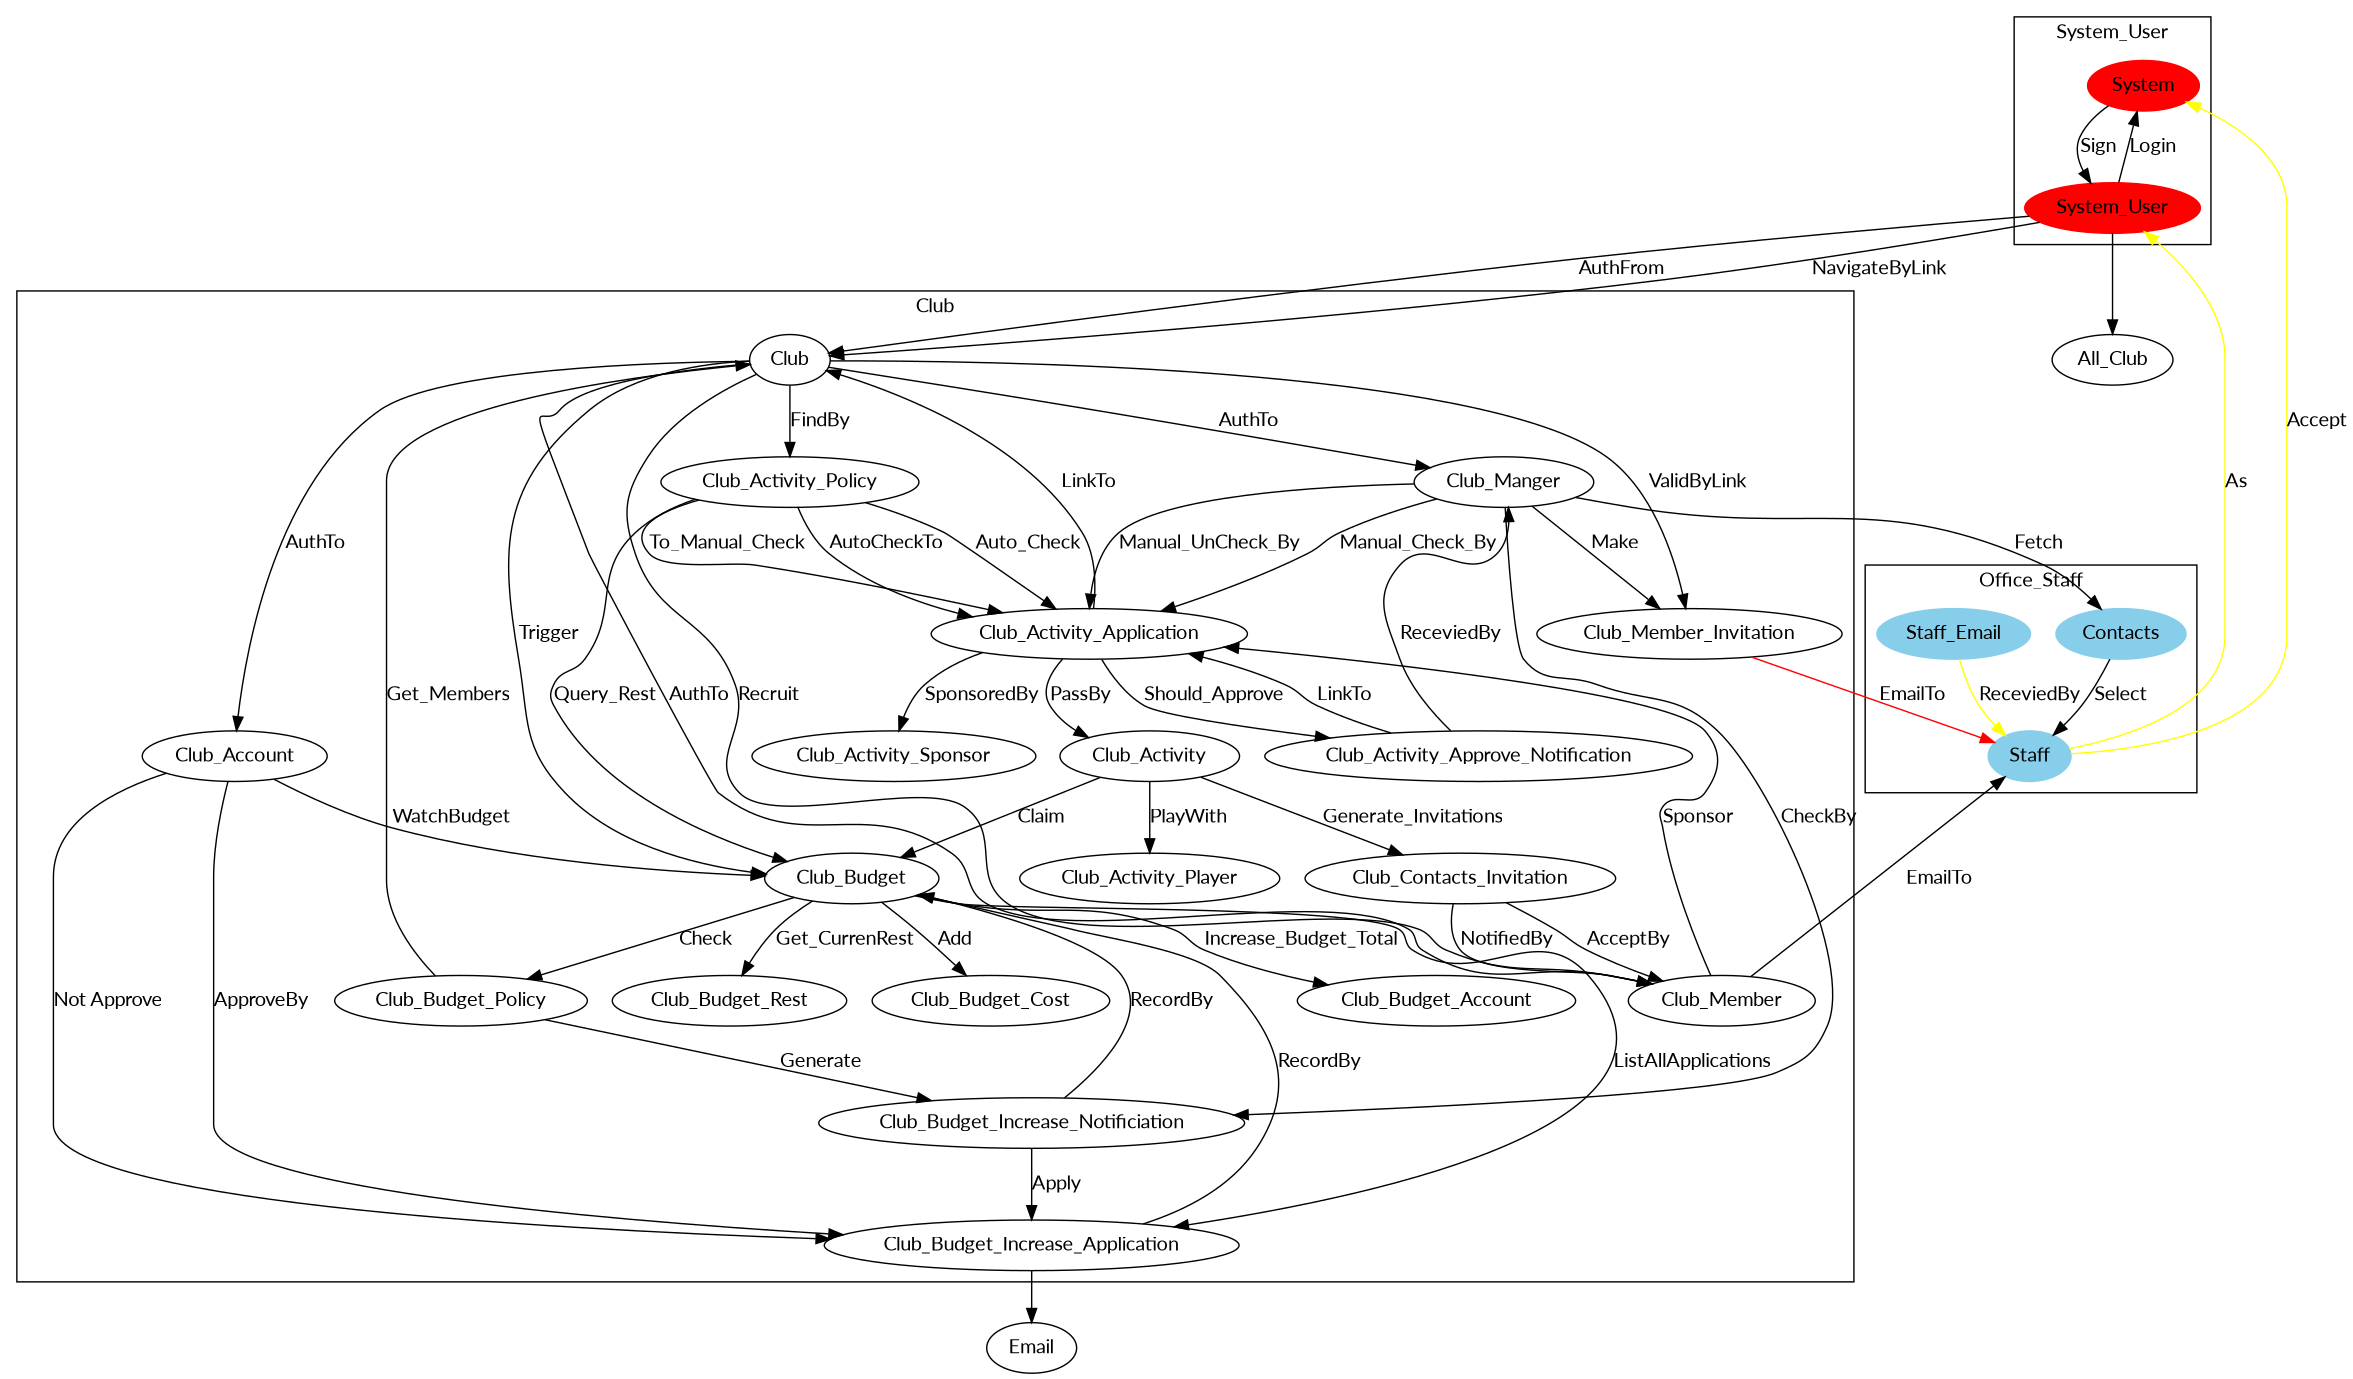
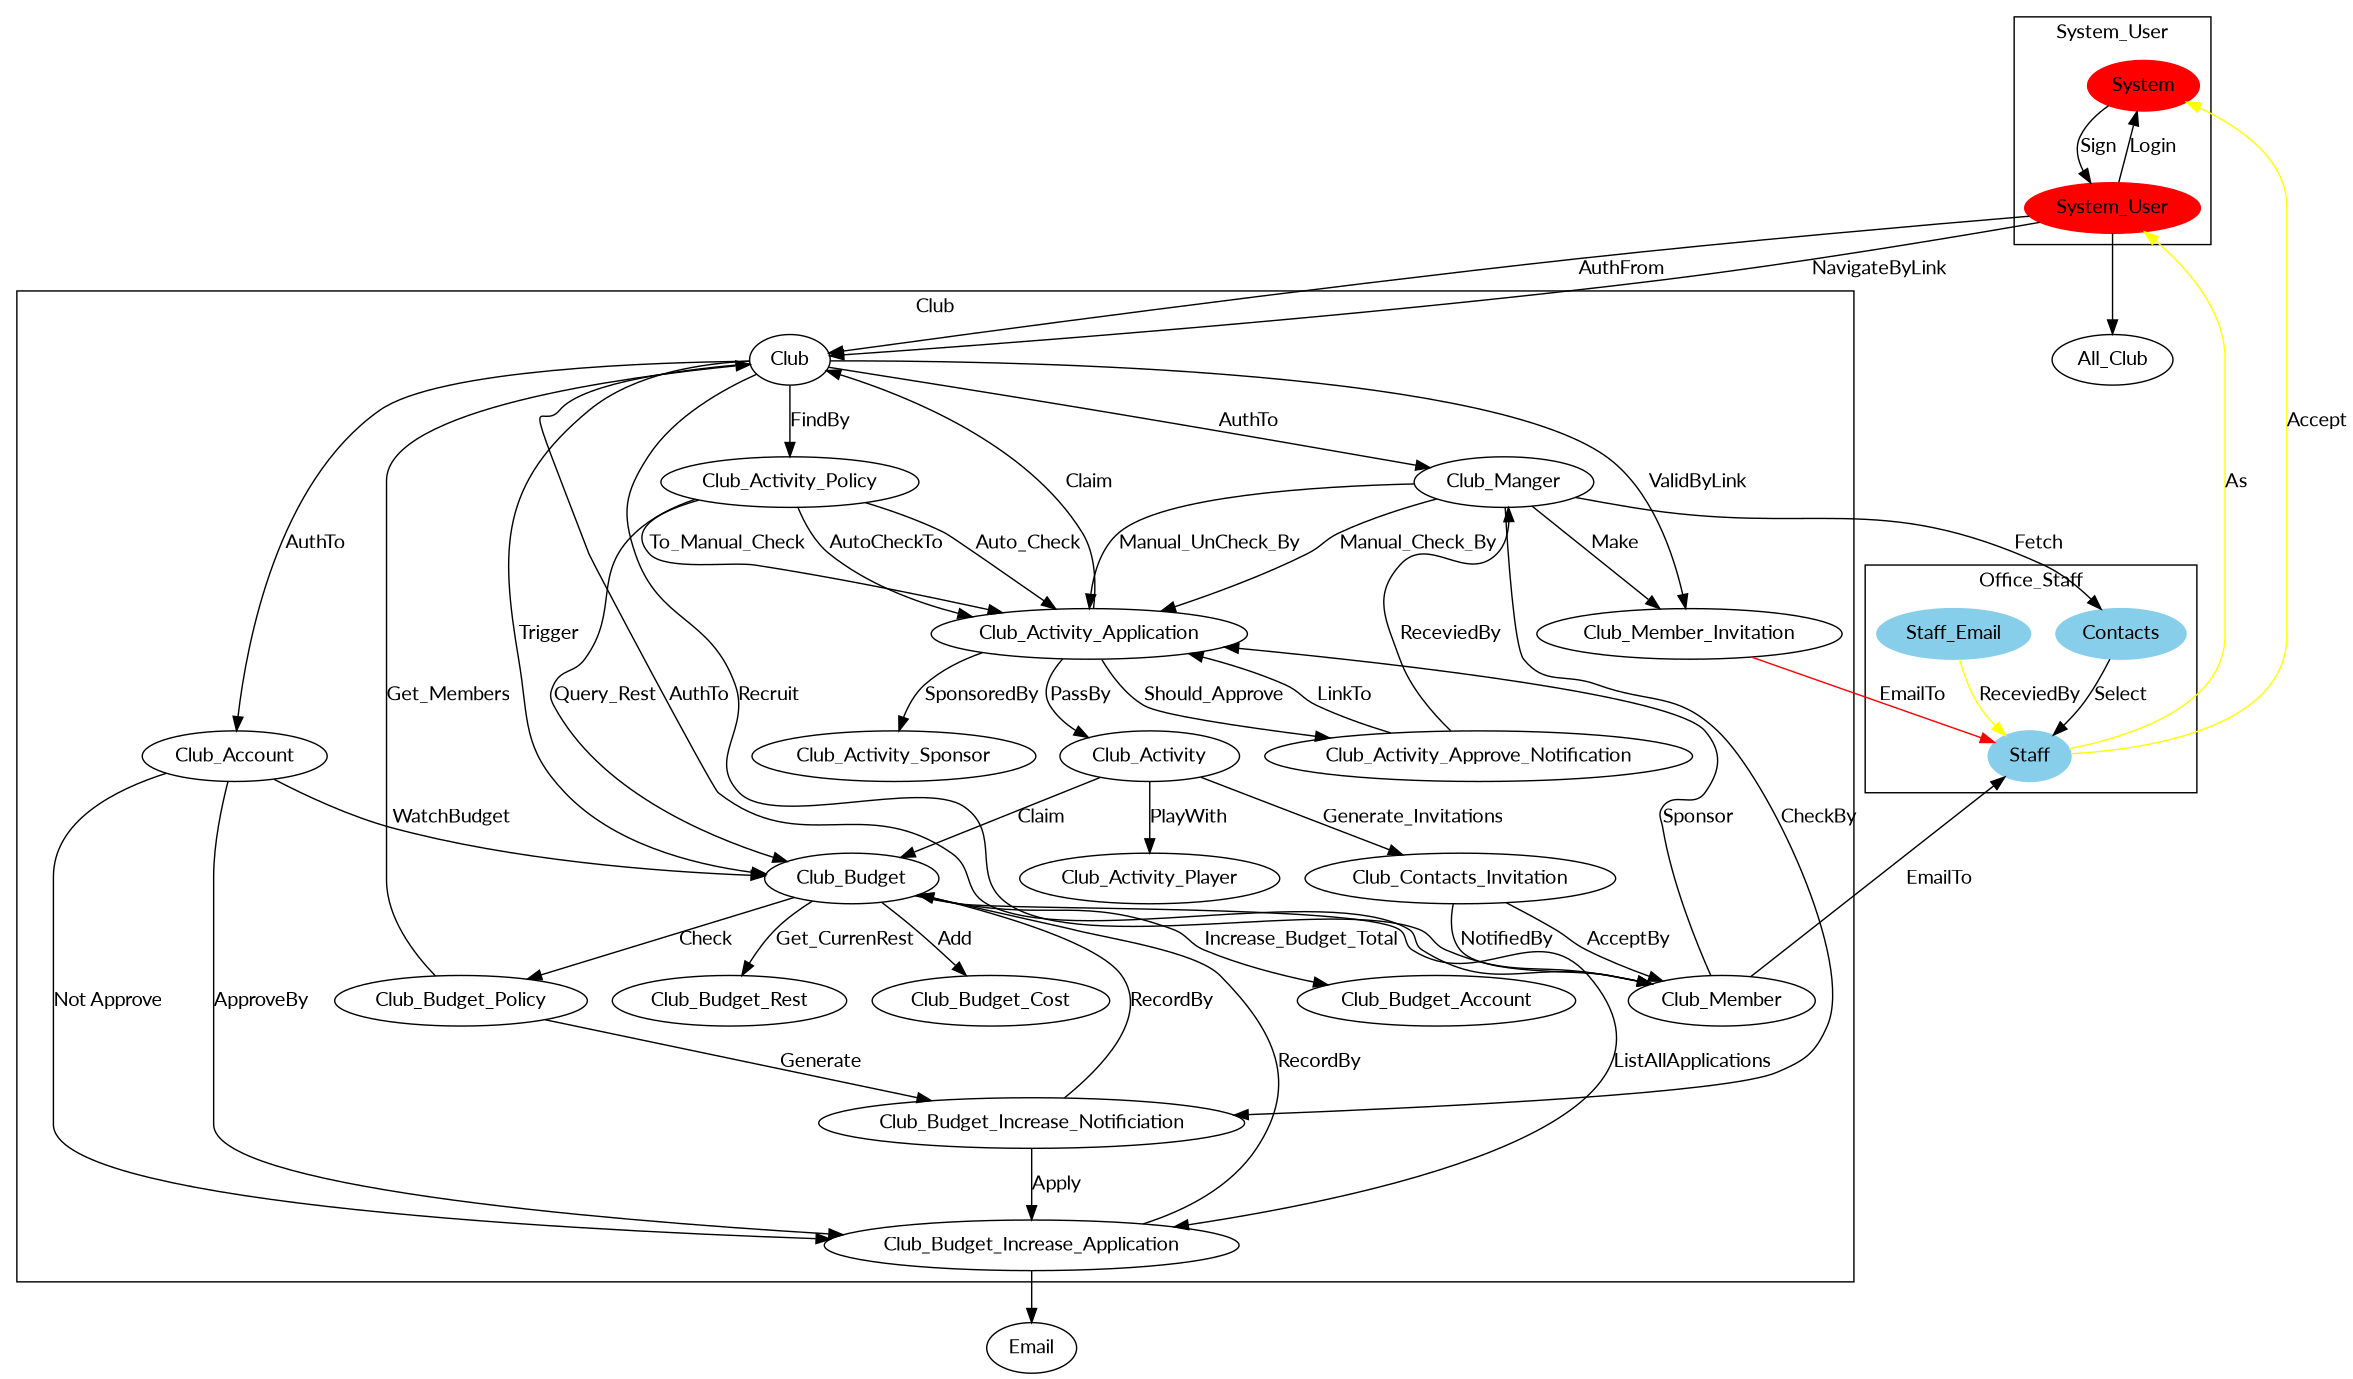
(1089, 482) -> (1089, 482)
